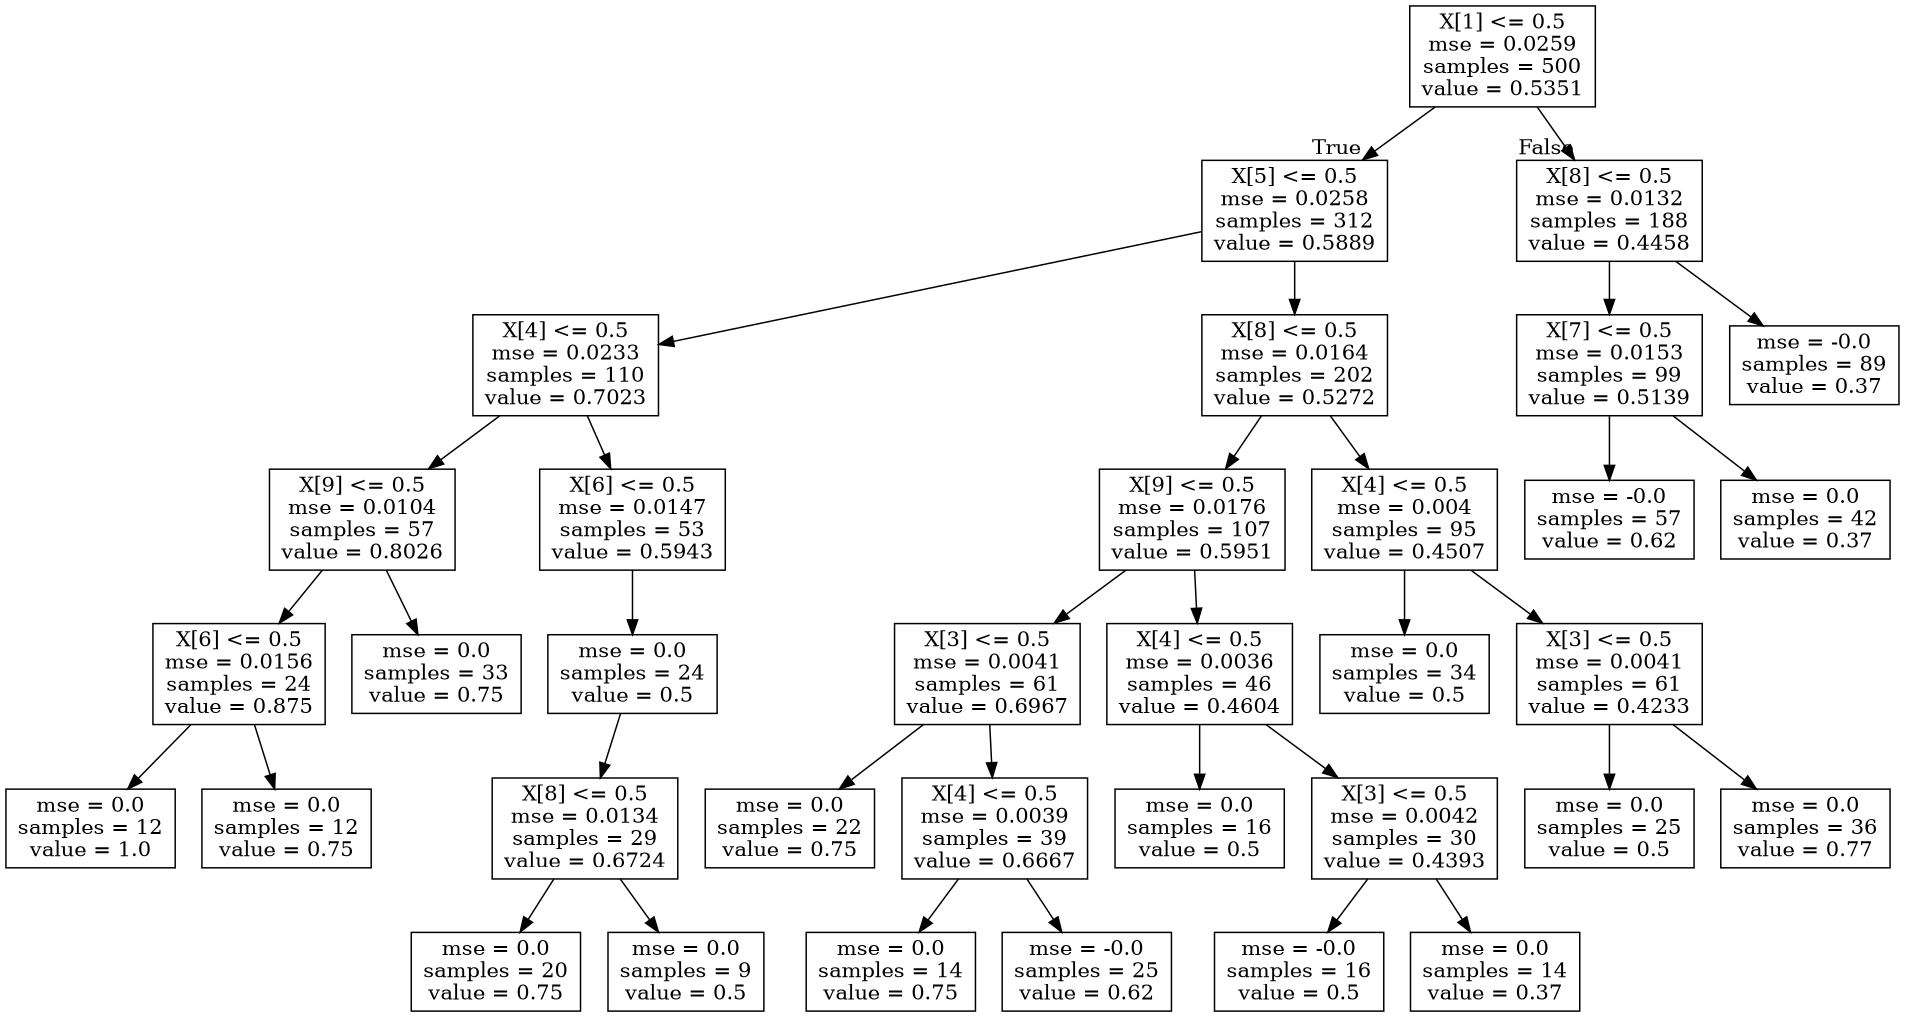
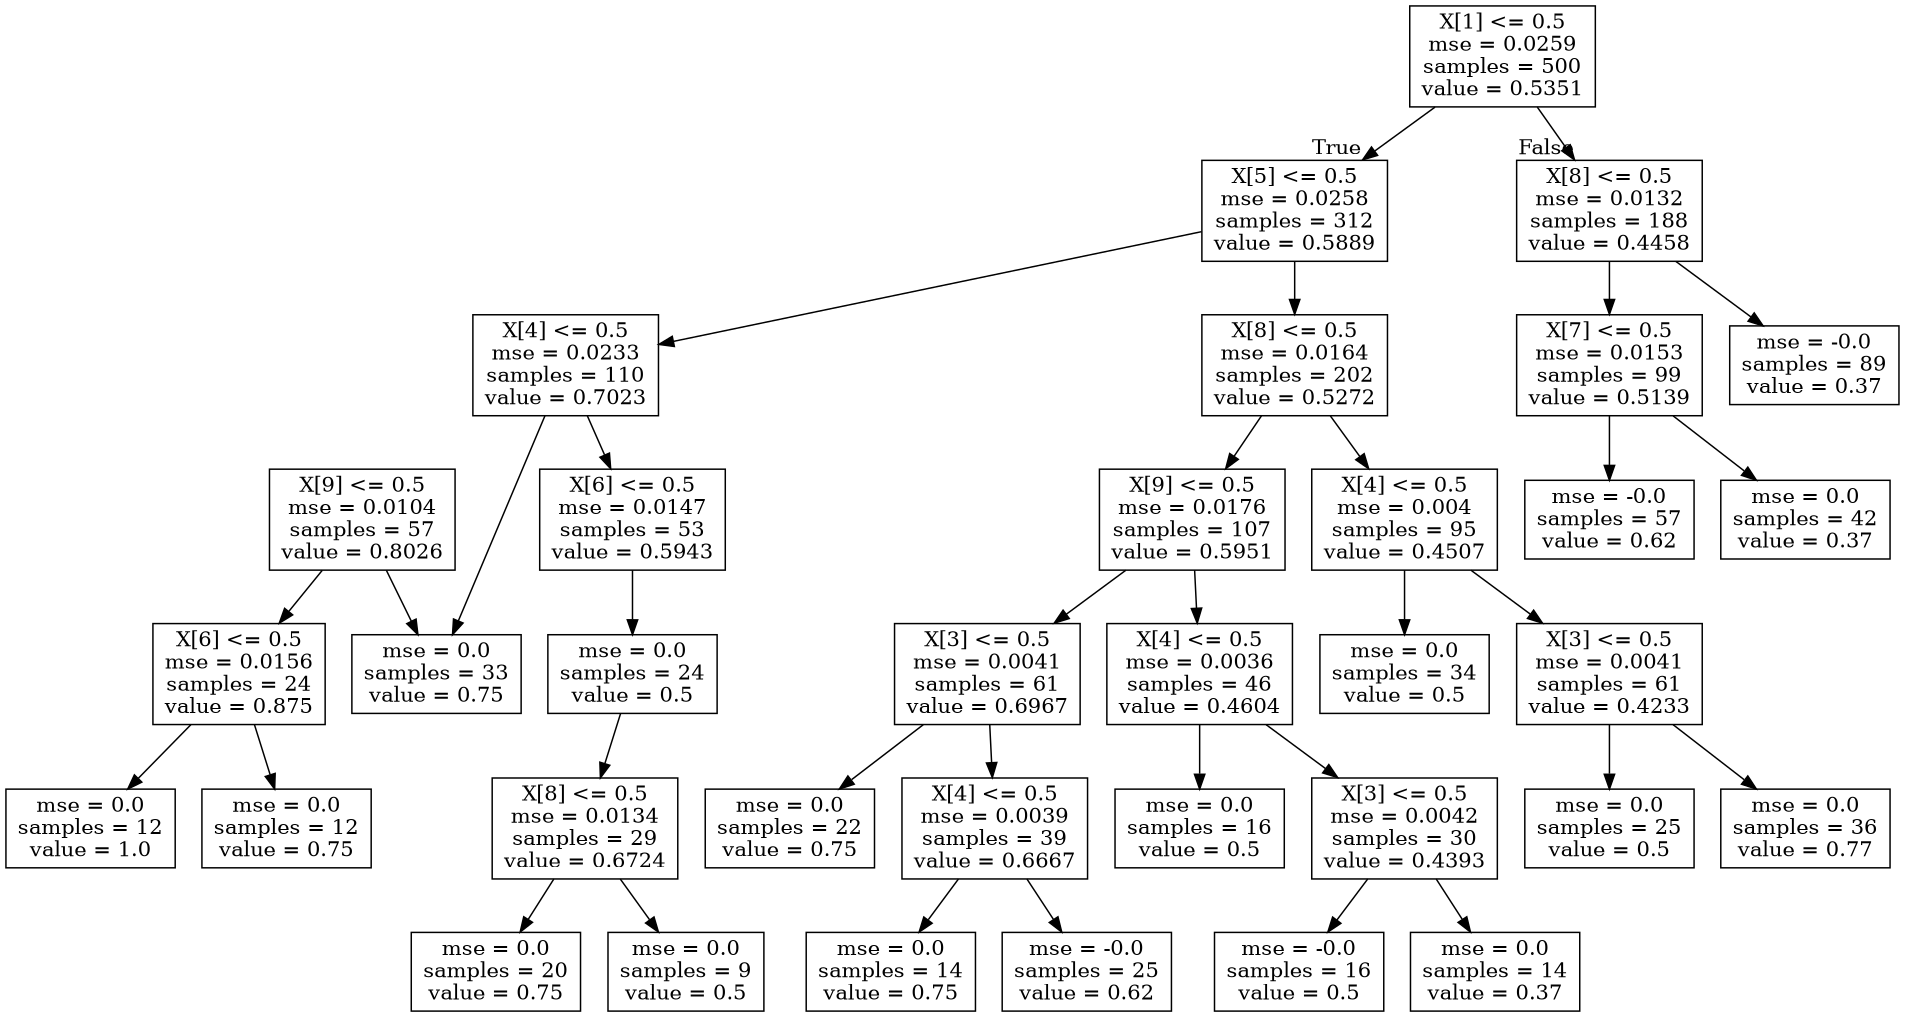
(470, 438) -> (502, 518)
